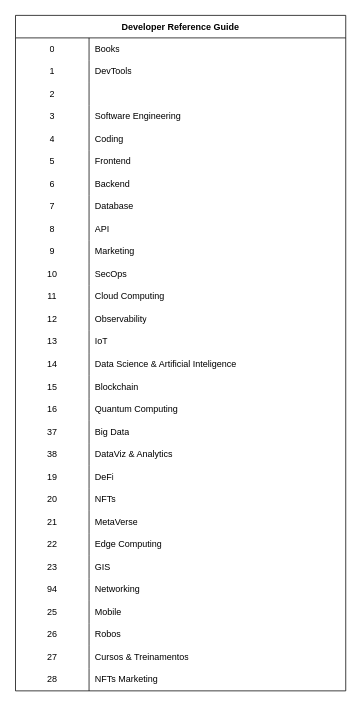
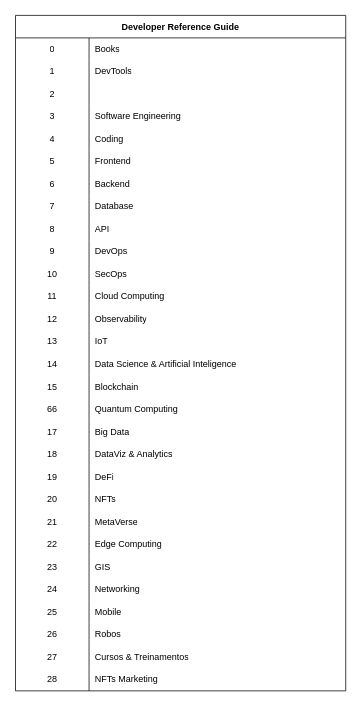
(116, 252) -> (110, 252)
(52, 409) -> (52, 409)
(52, 432) -> (52, 432)
(52, 454) -> (52, 454)
(52, 589) -> (52, 589)
